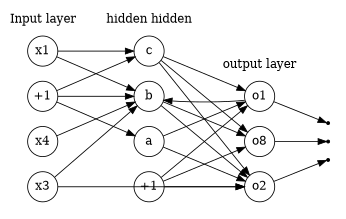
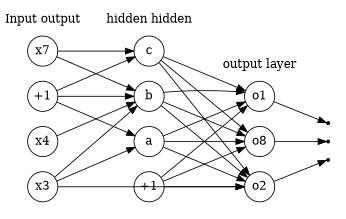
(43, 20) -> (43, 20)
(43, 51) -> (43, 51)
(221, 102) -> (205, 91)
none -> (193, 142)
none -> (92, 166)
